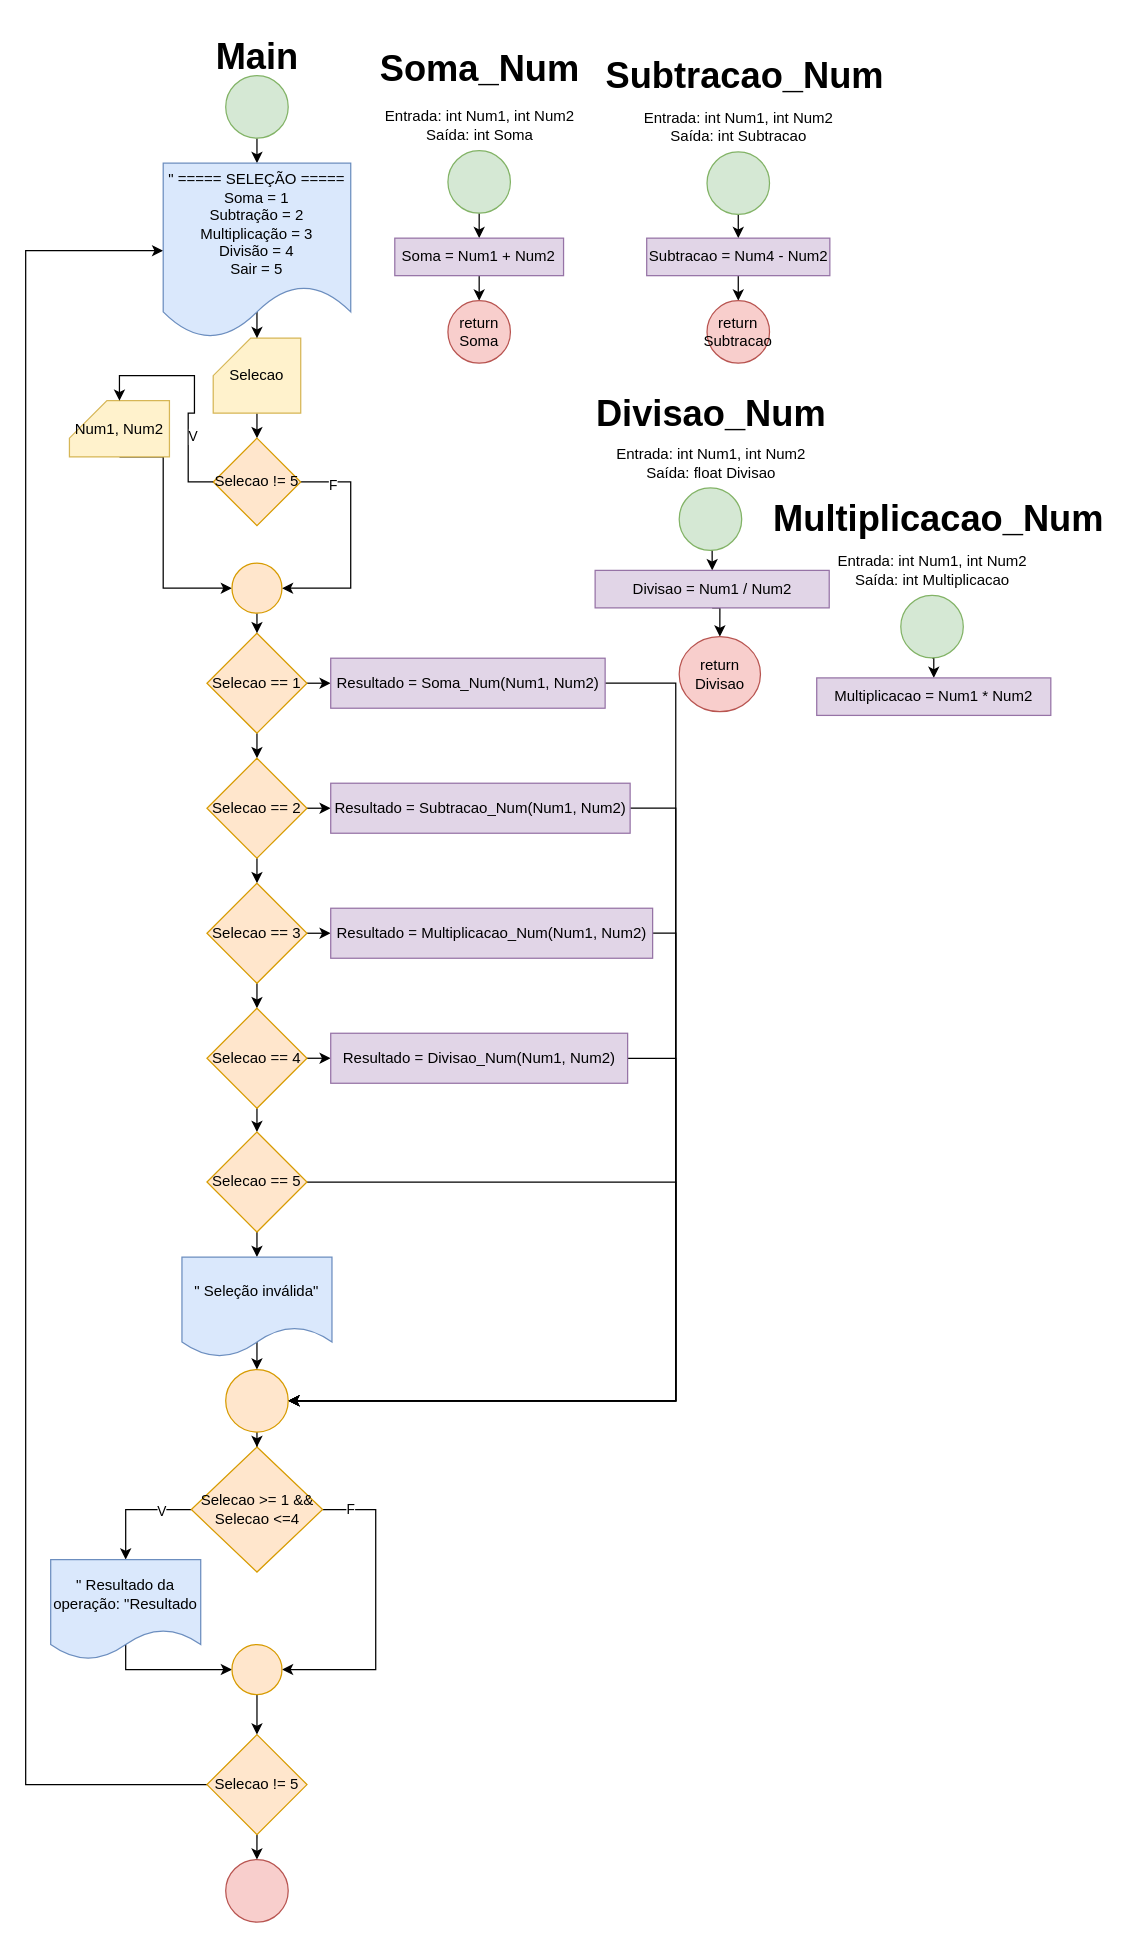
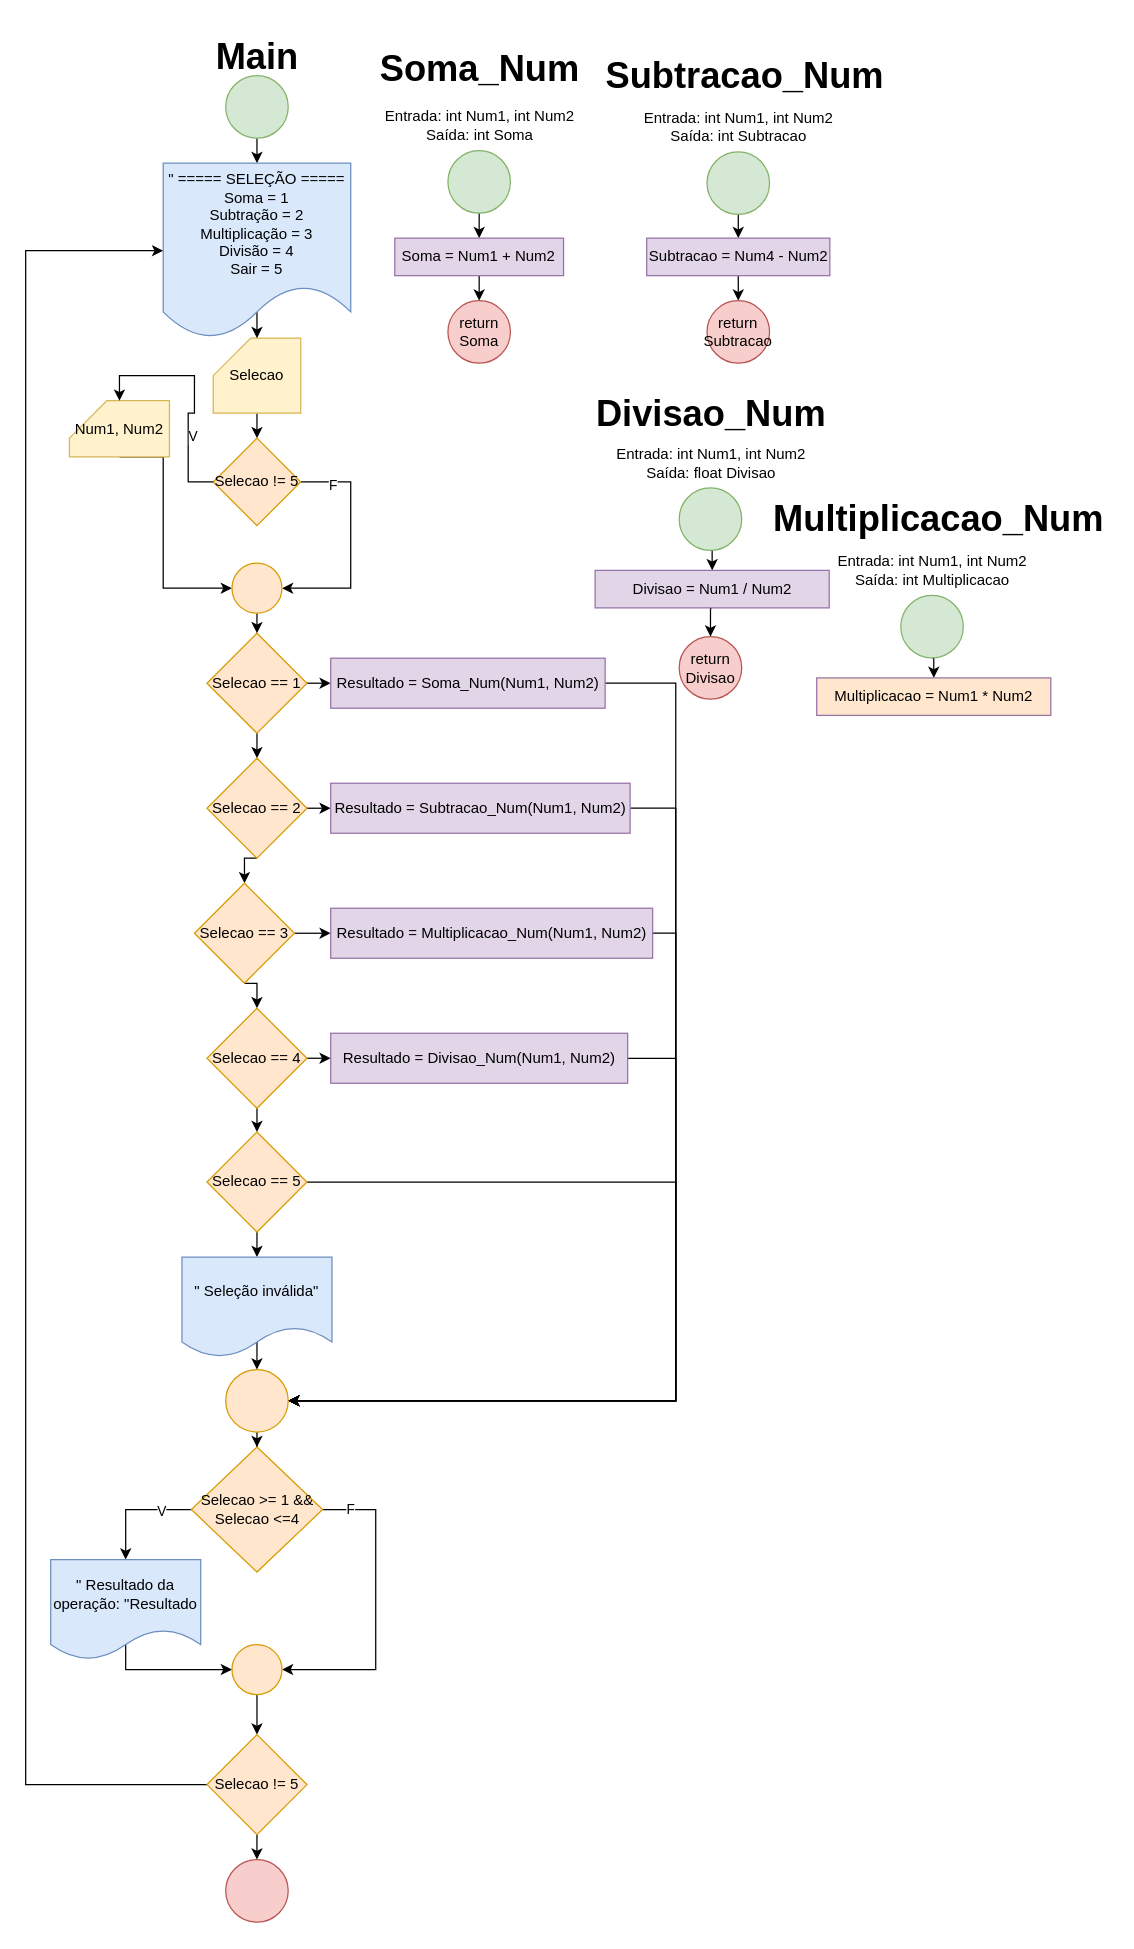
(720, 674) -> (710, 668)
(934, 697) -> (934, 697)
(257, 933) -> (244, 933)
